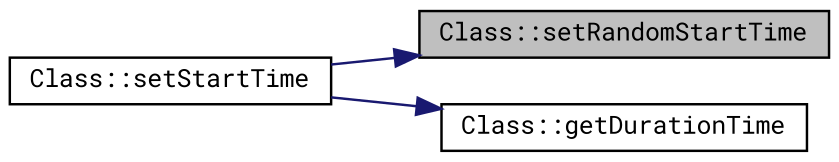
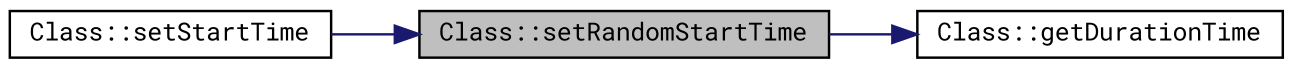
(374, 102) -> (860, 34)
